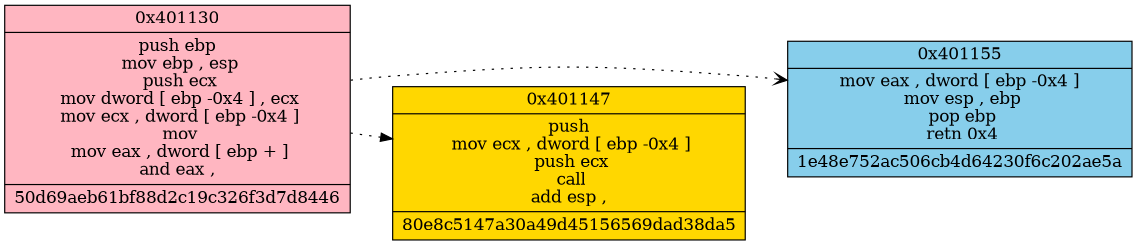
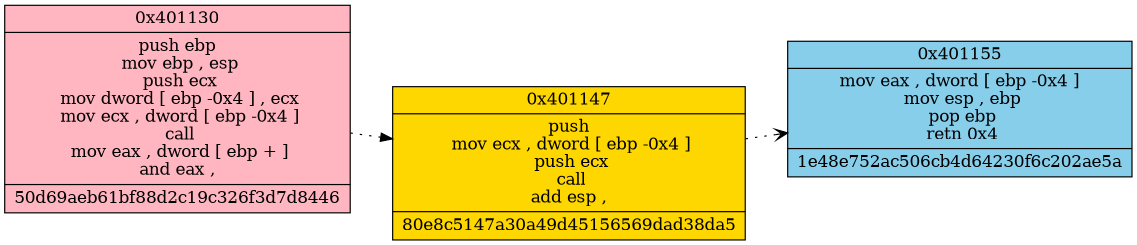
(563, 67) -> (761, 137)
(177, 134) -> (177, 134)
